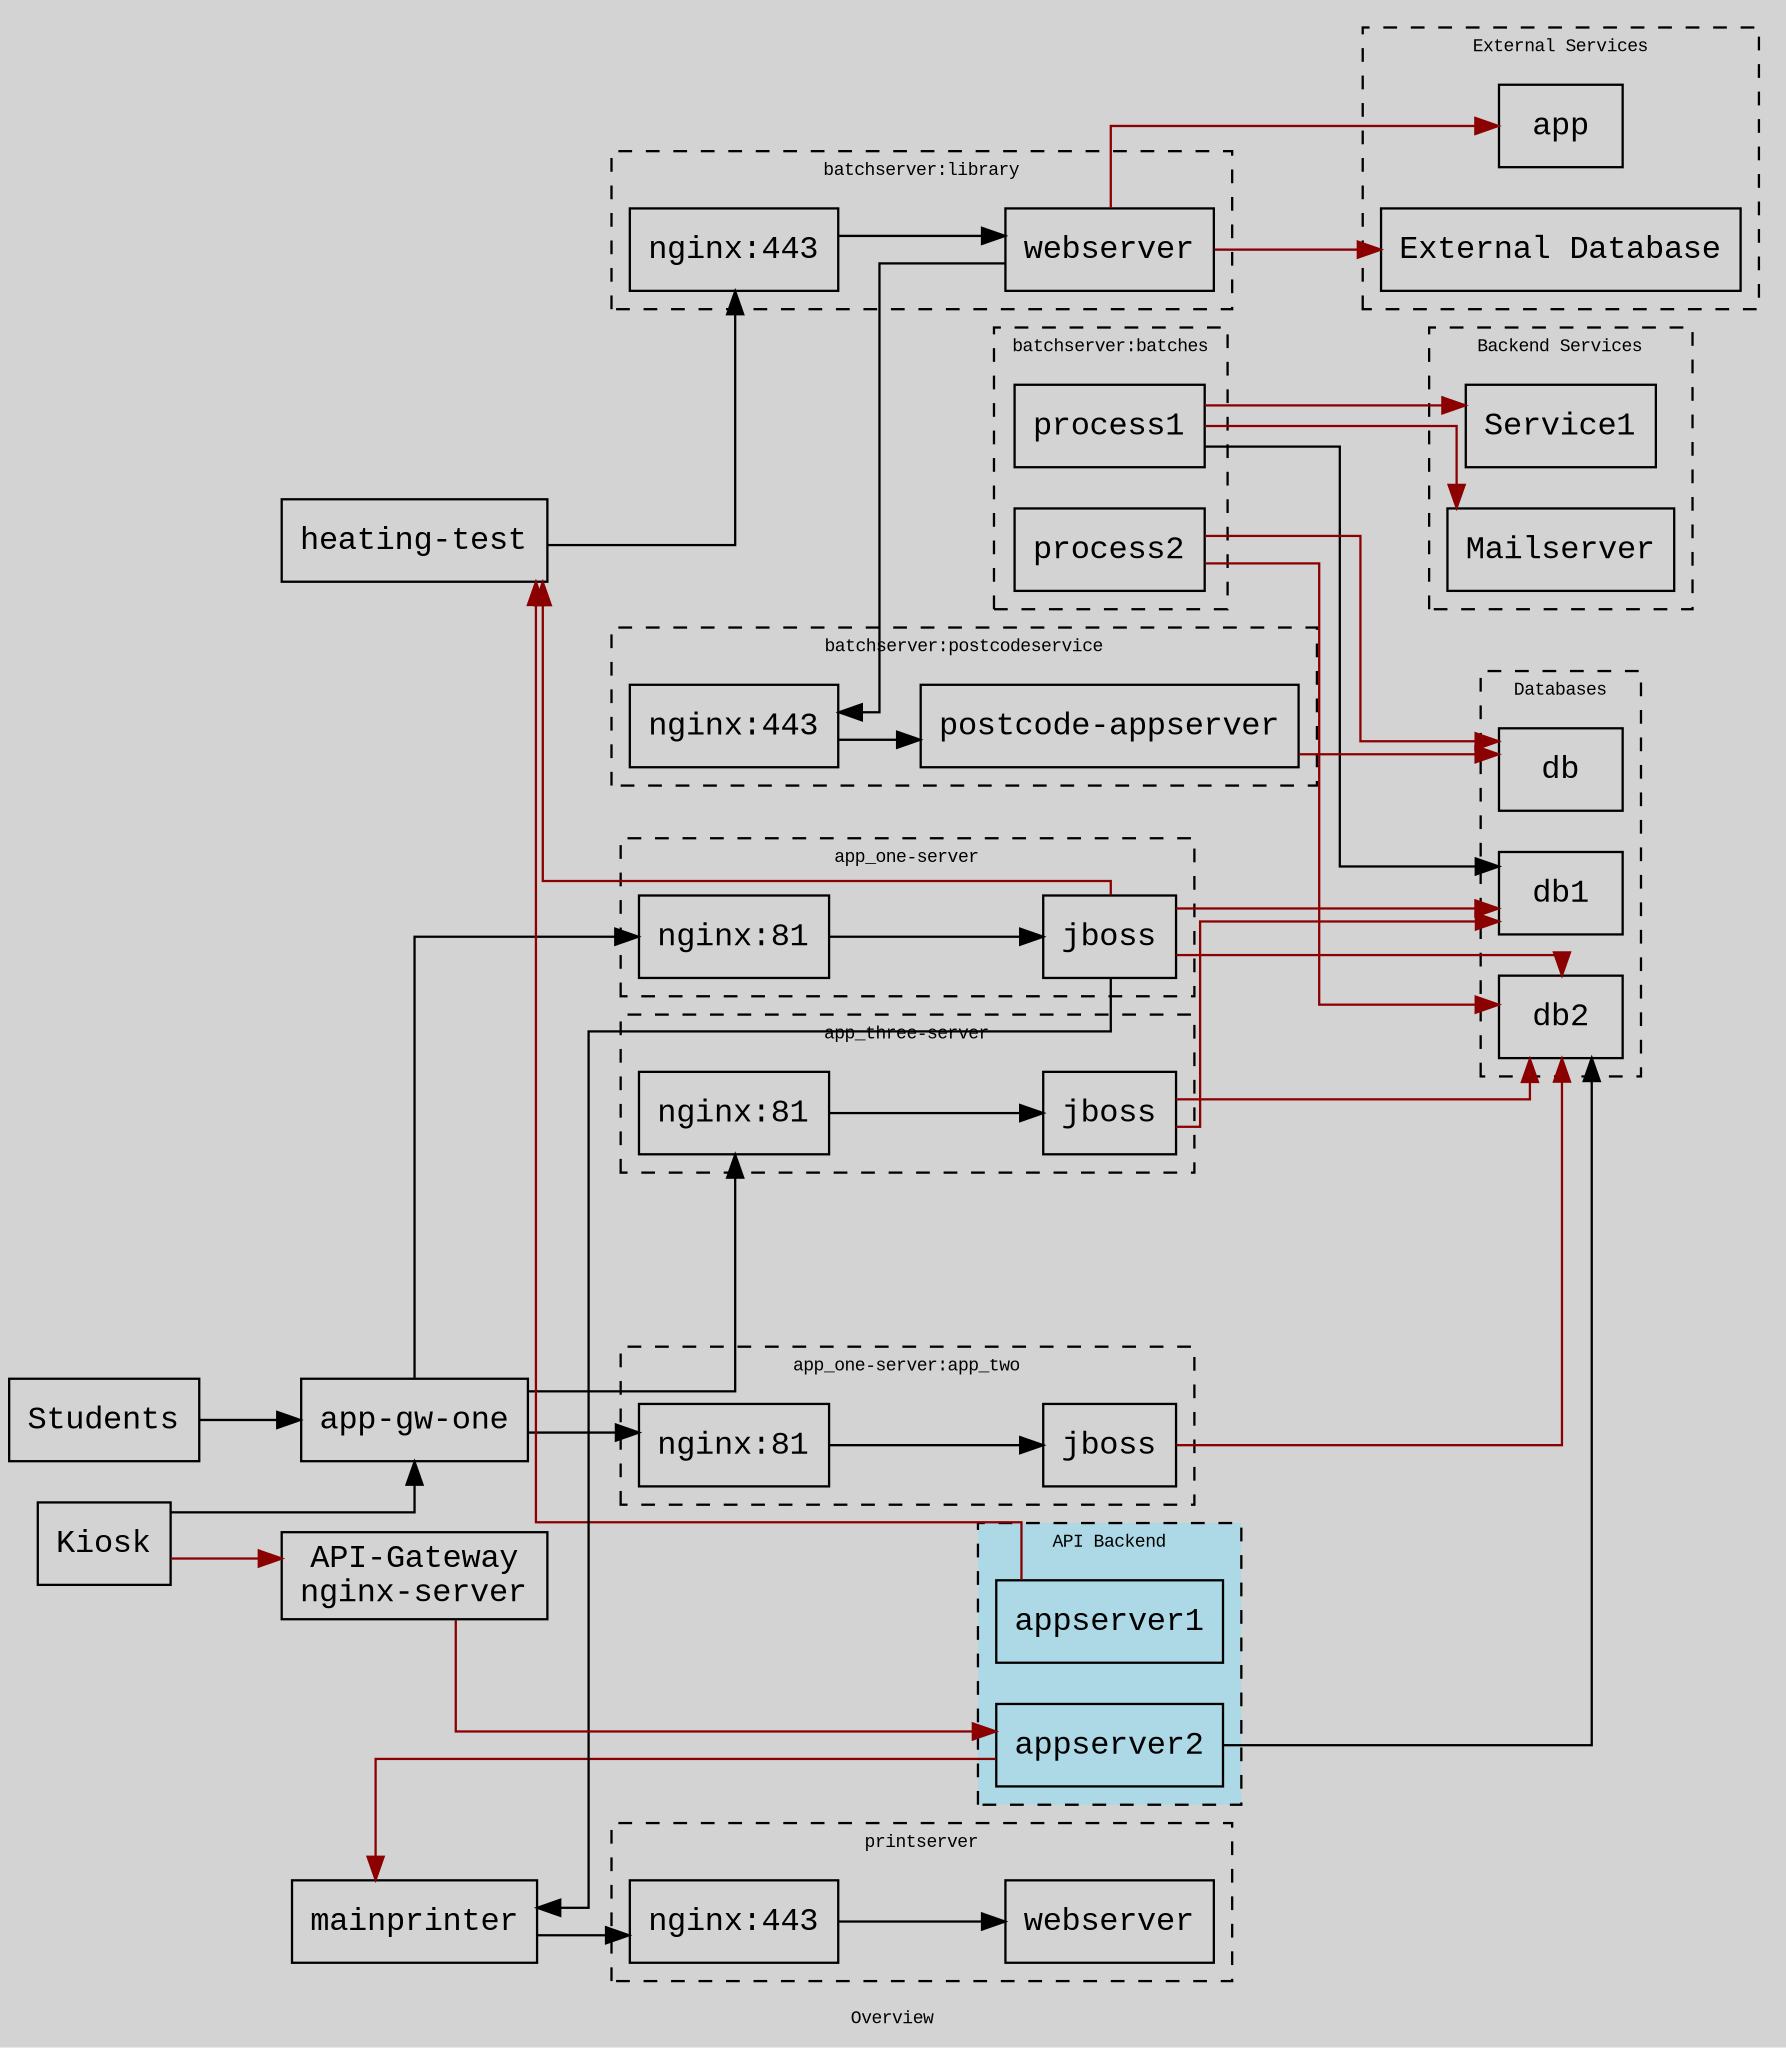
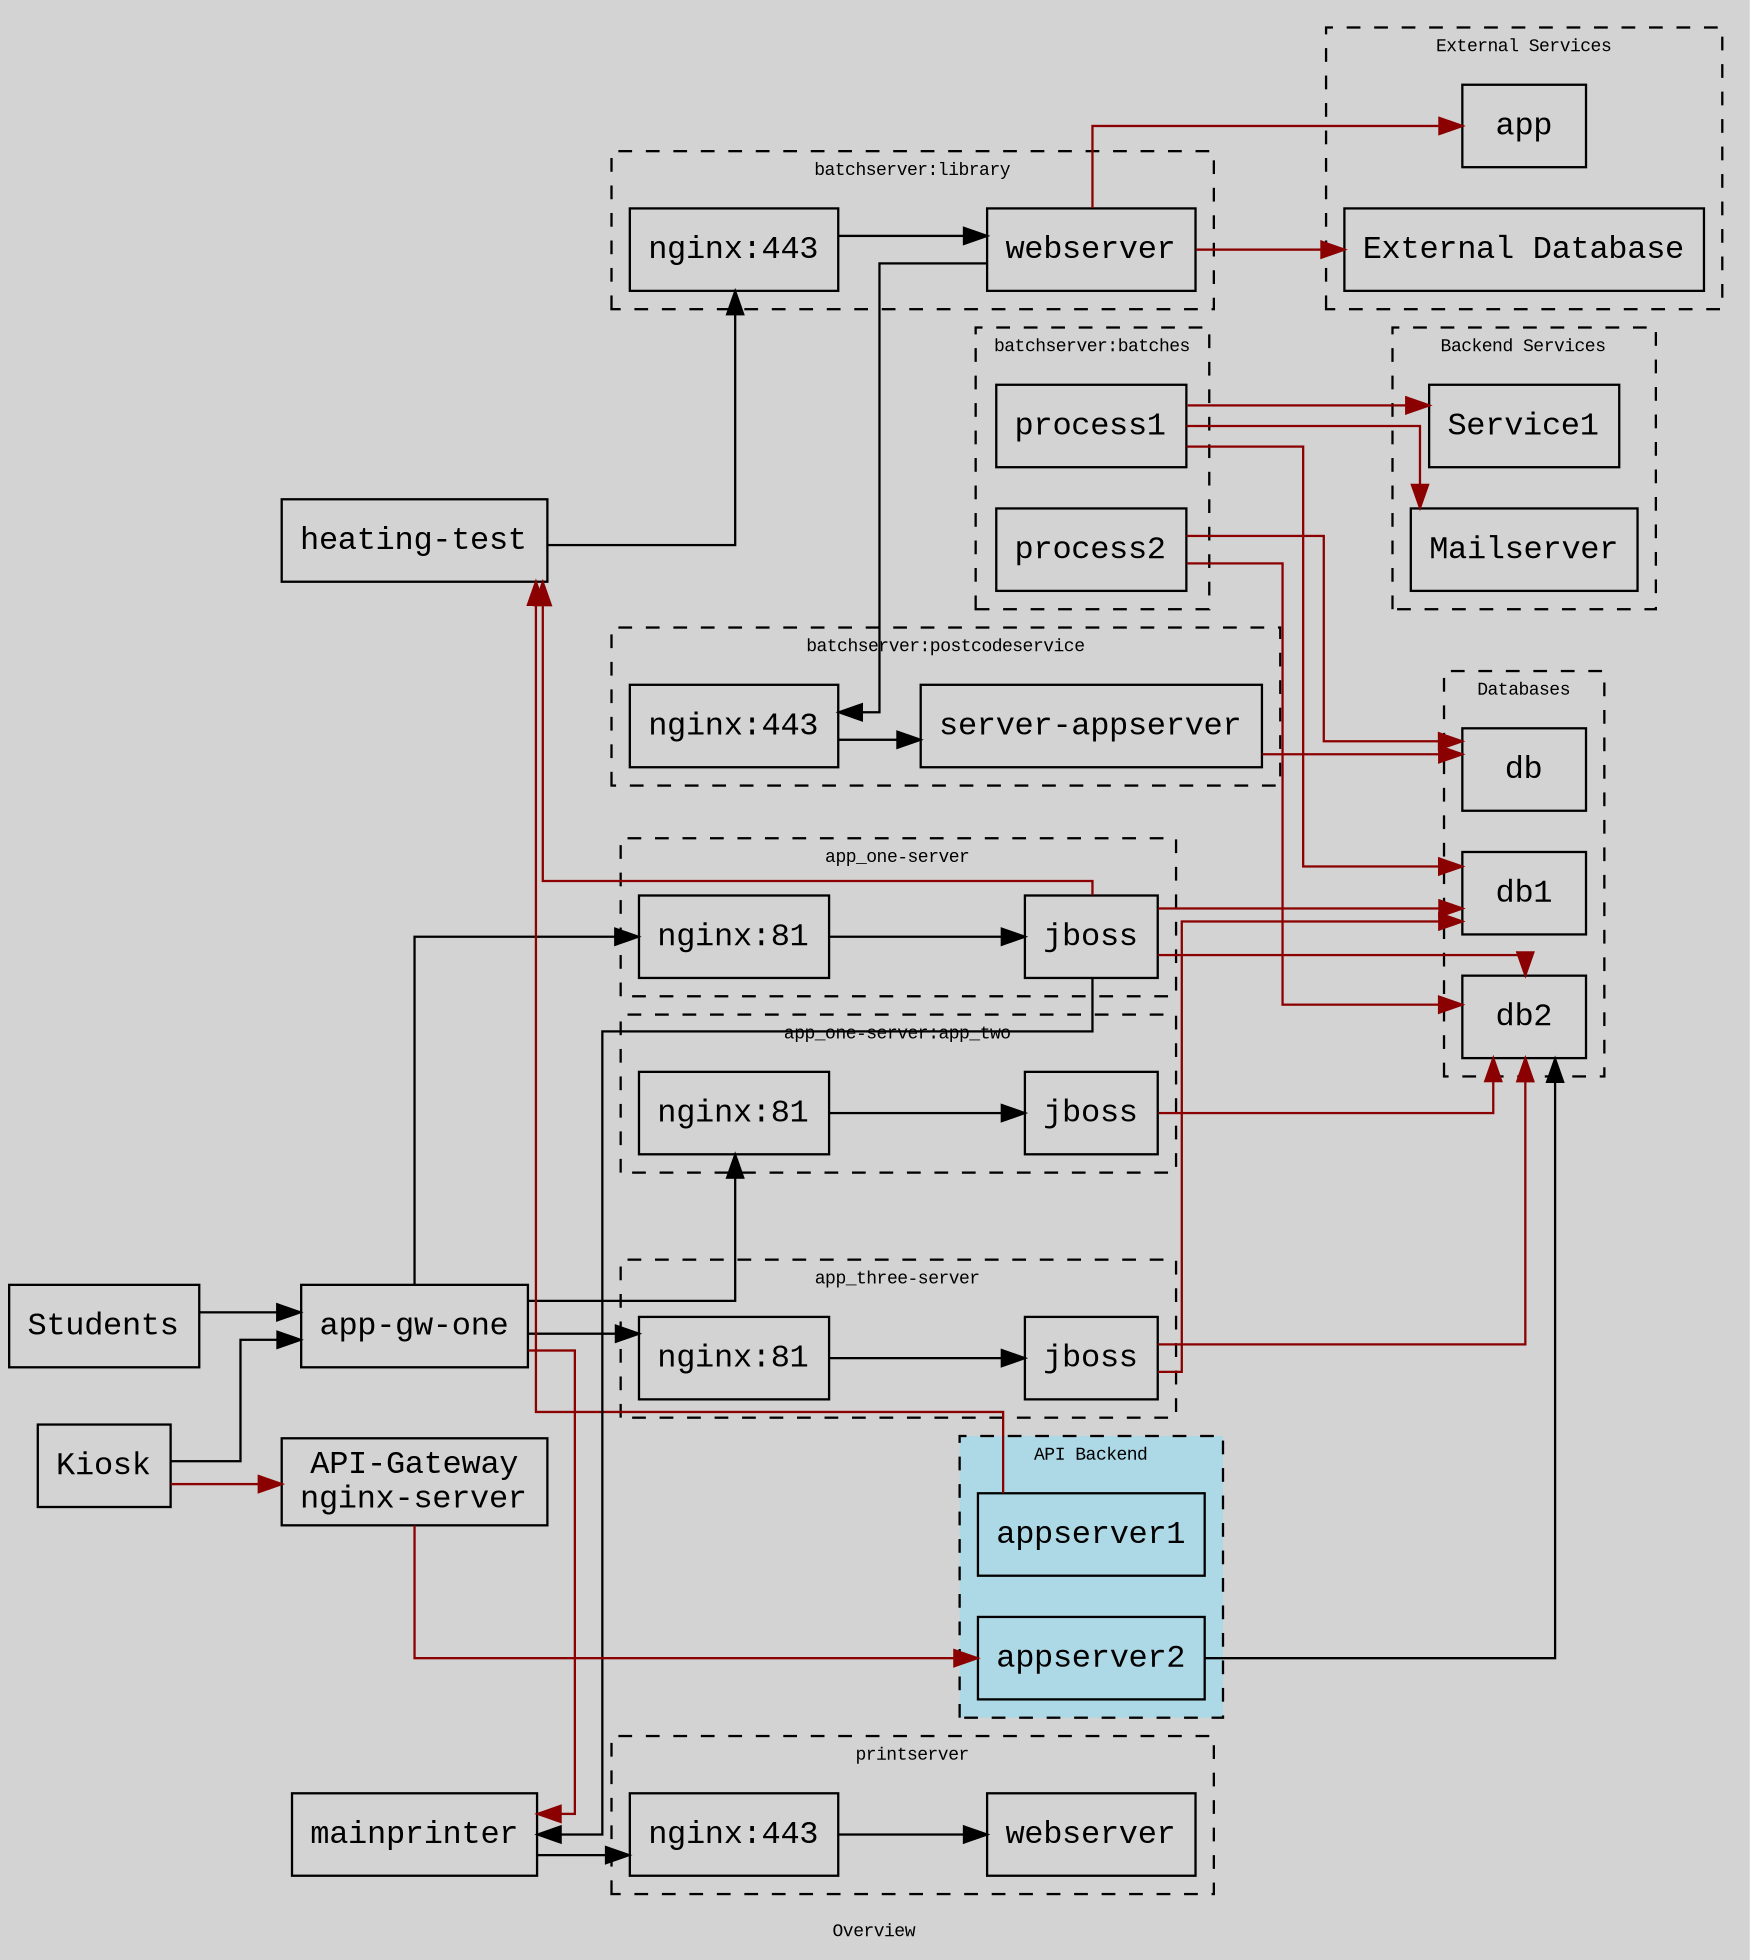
(1340, 657) -> (1303, 666)
(1110, 726) -> (1091, 726)
(637, 1759) -> (575, 1566)
